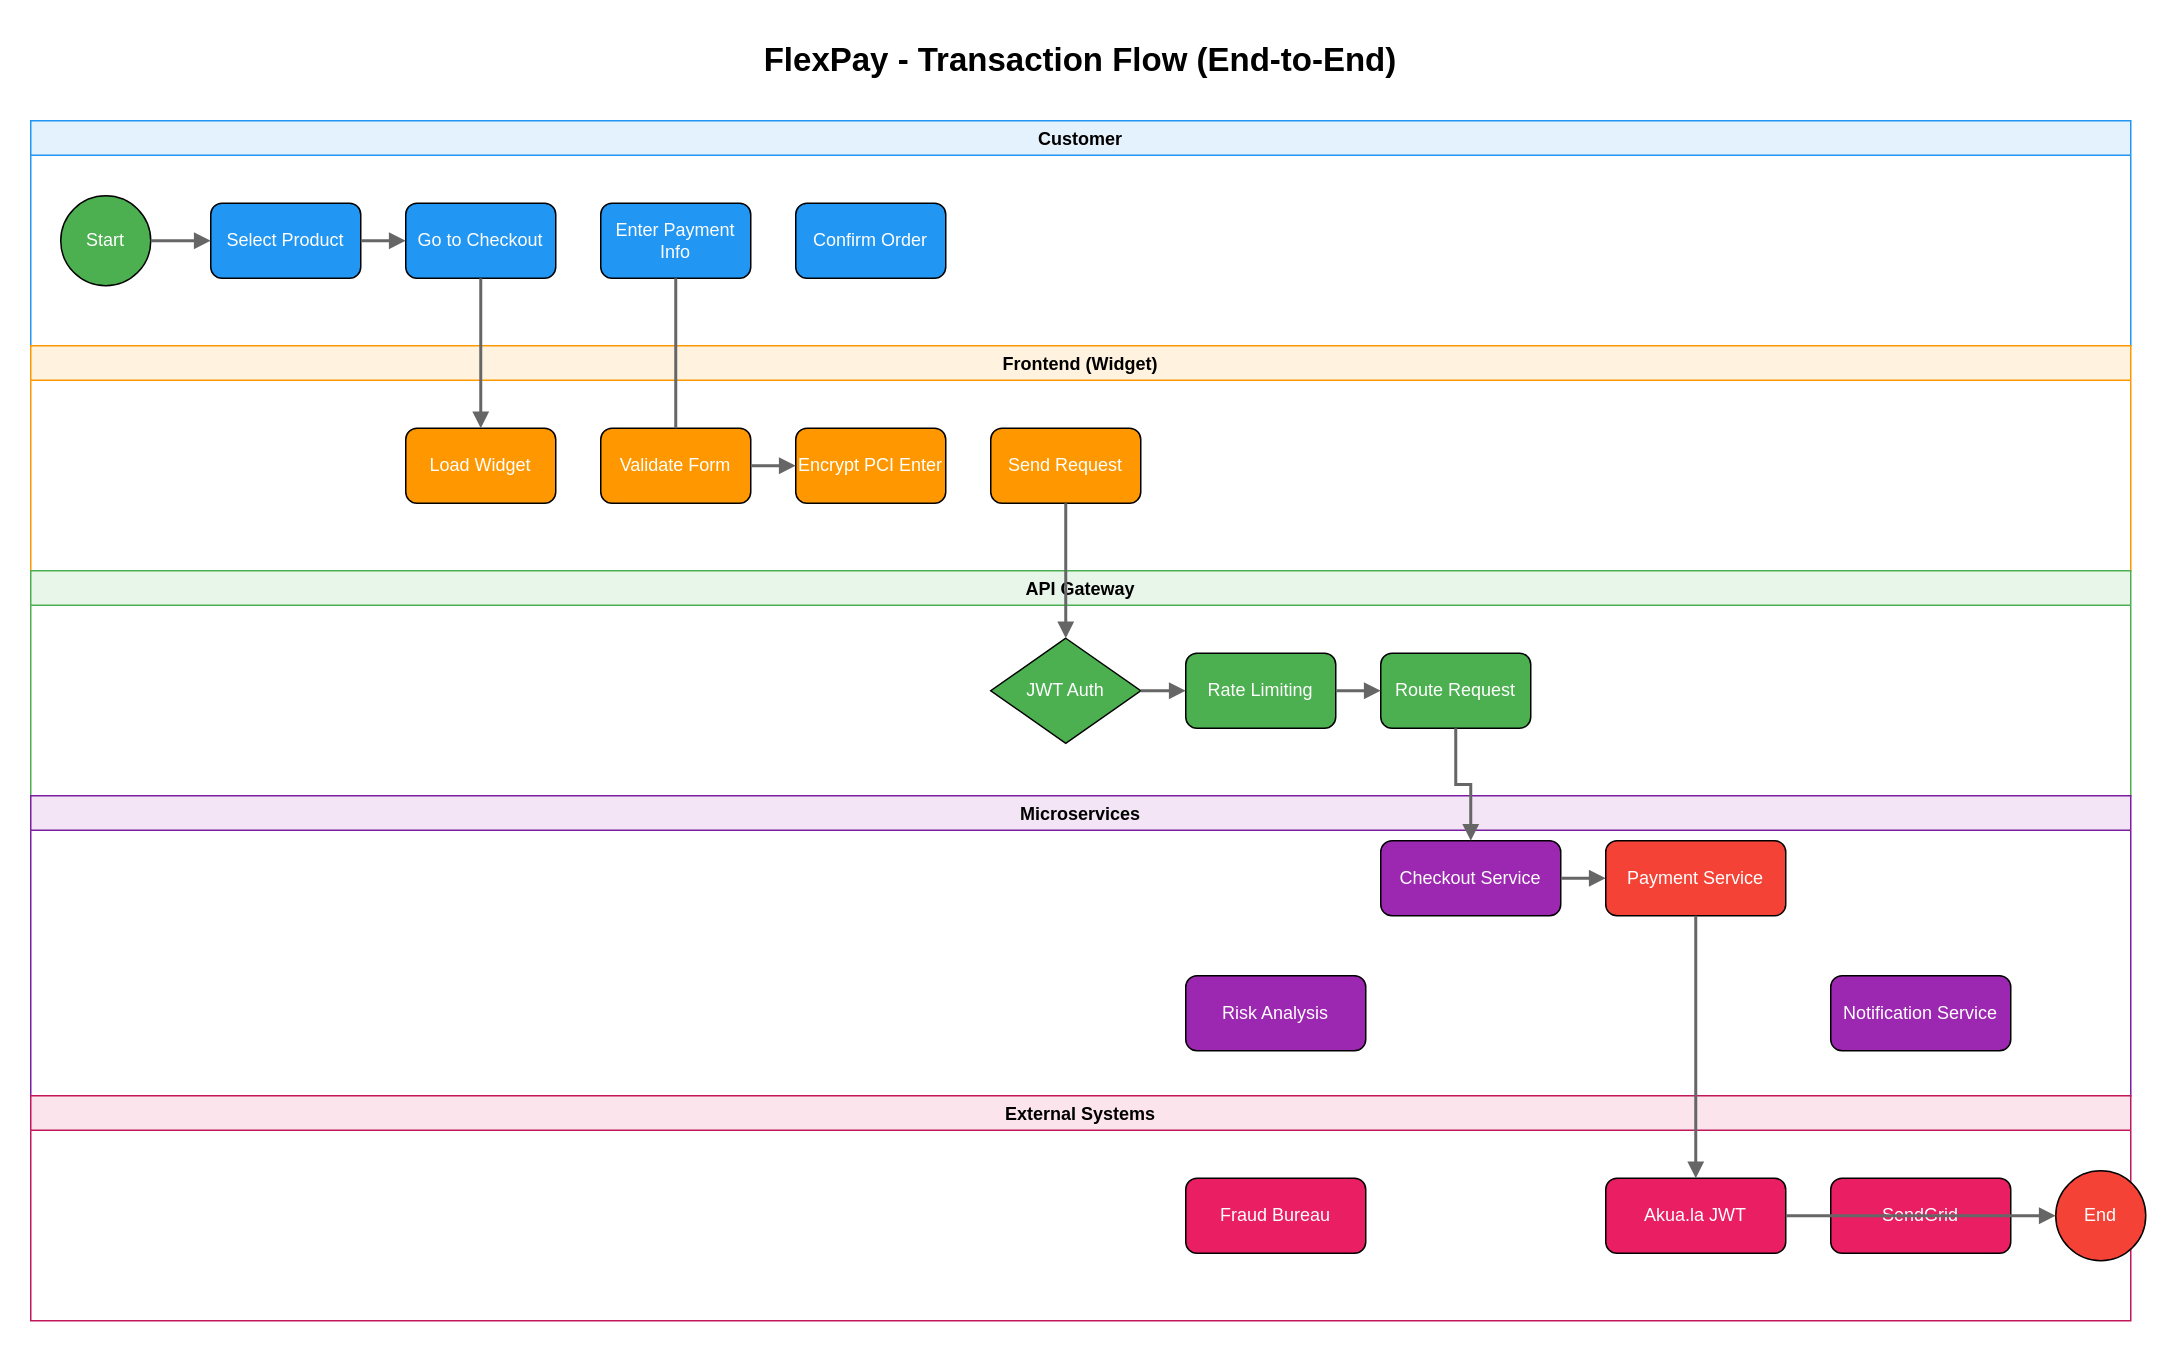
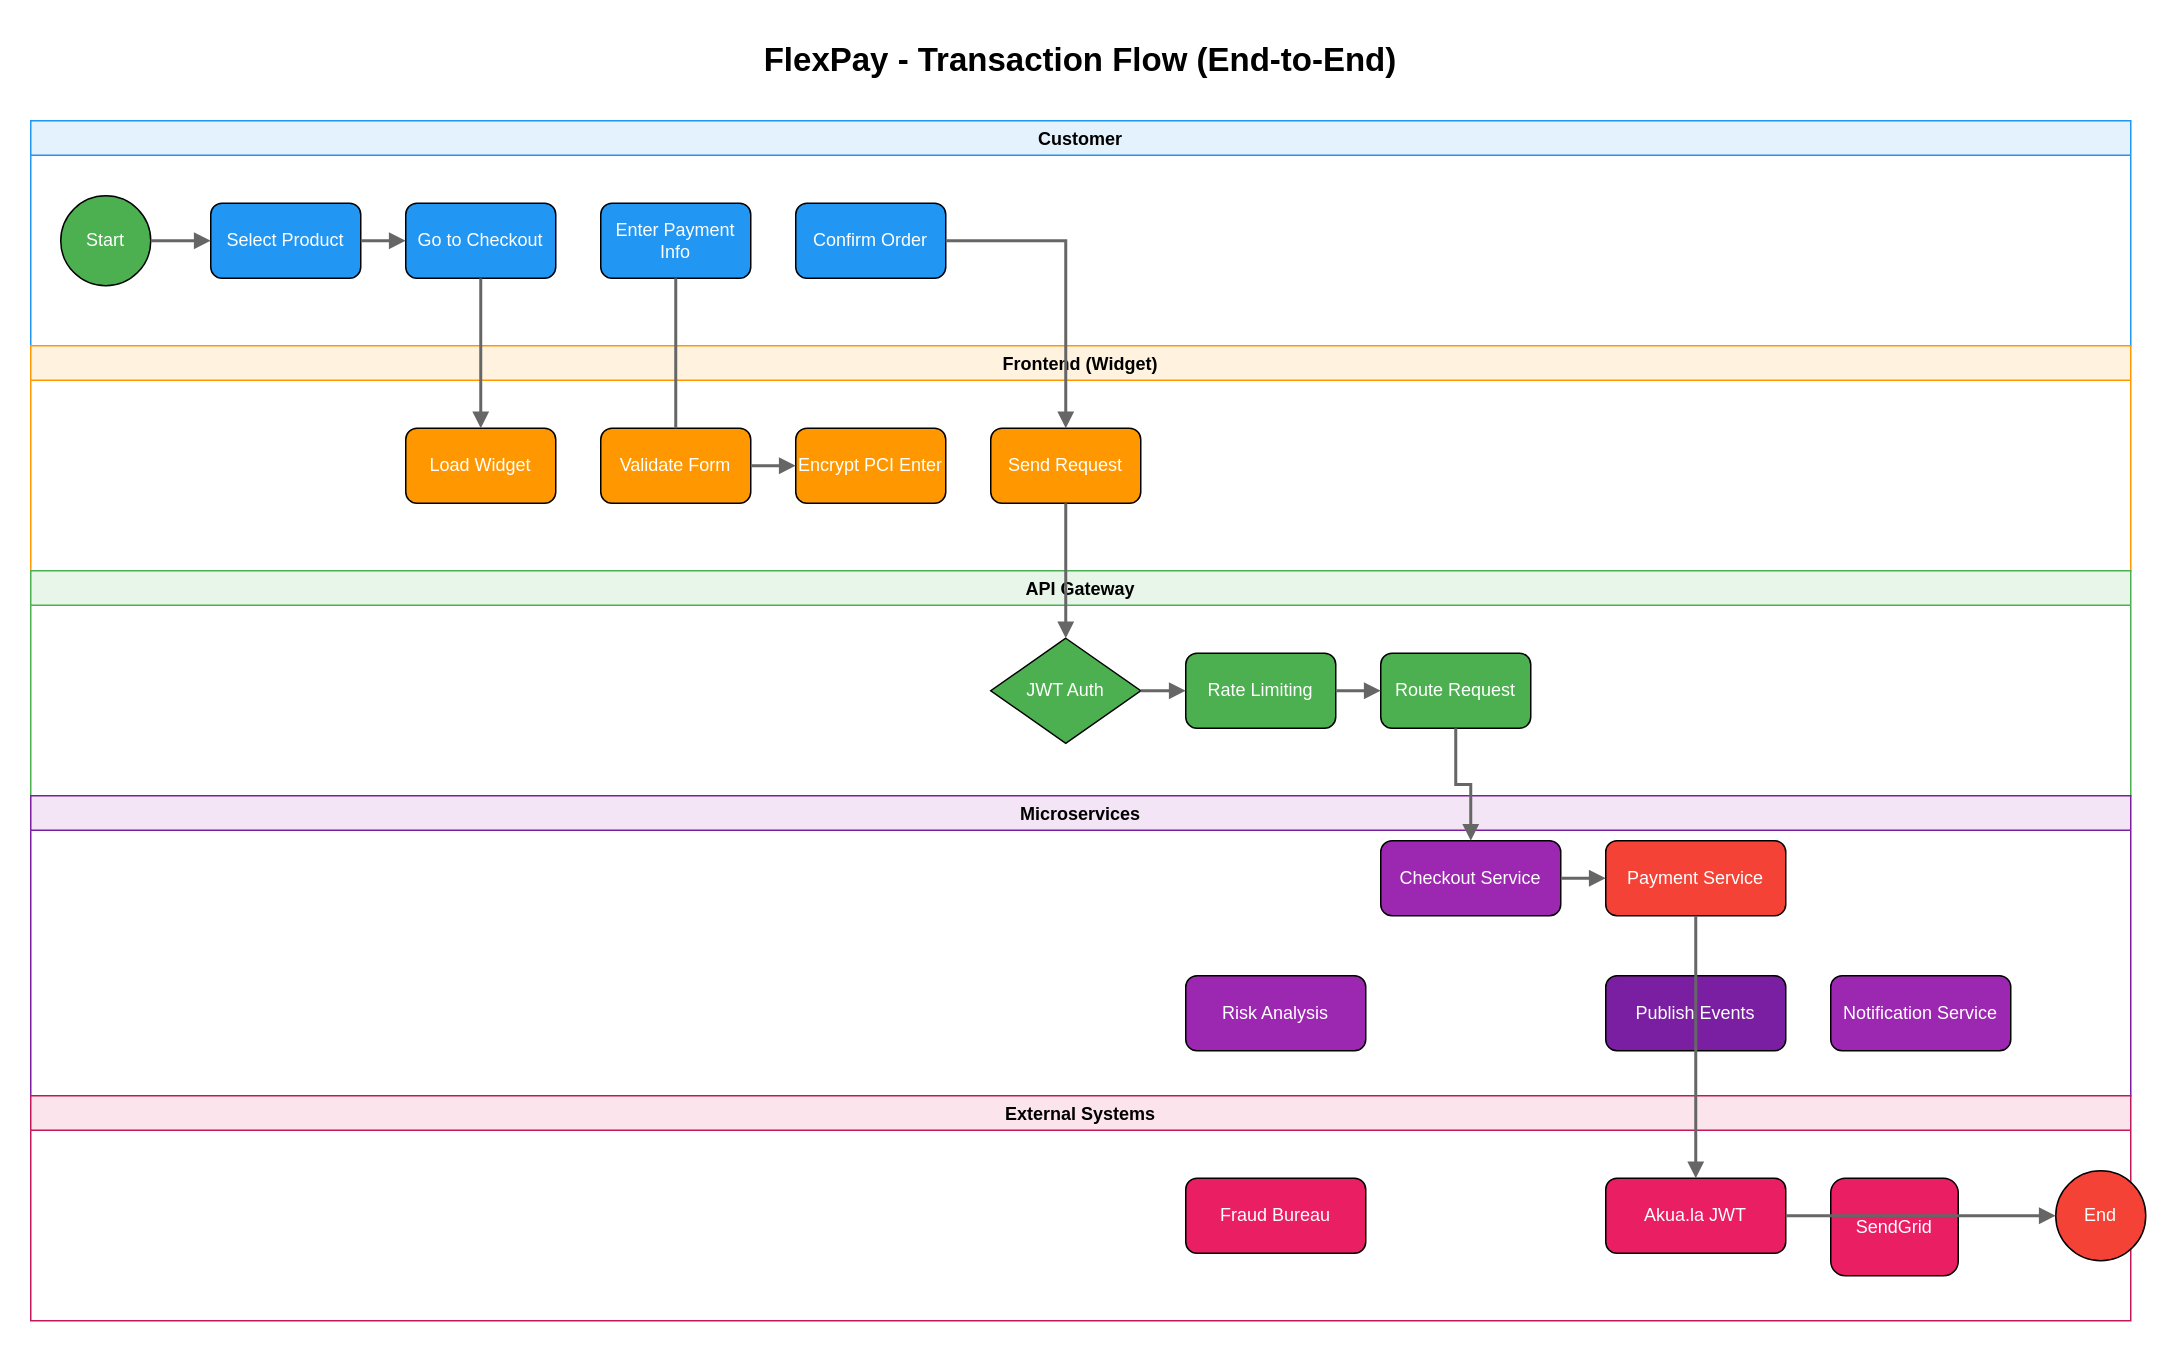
none -> (1066, 267)
none -> (1696, 1013)
(1921, 1216) -> (1895, 1227)
